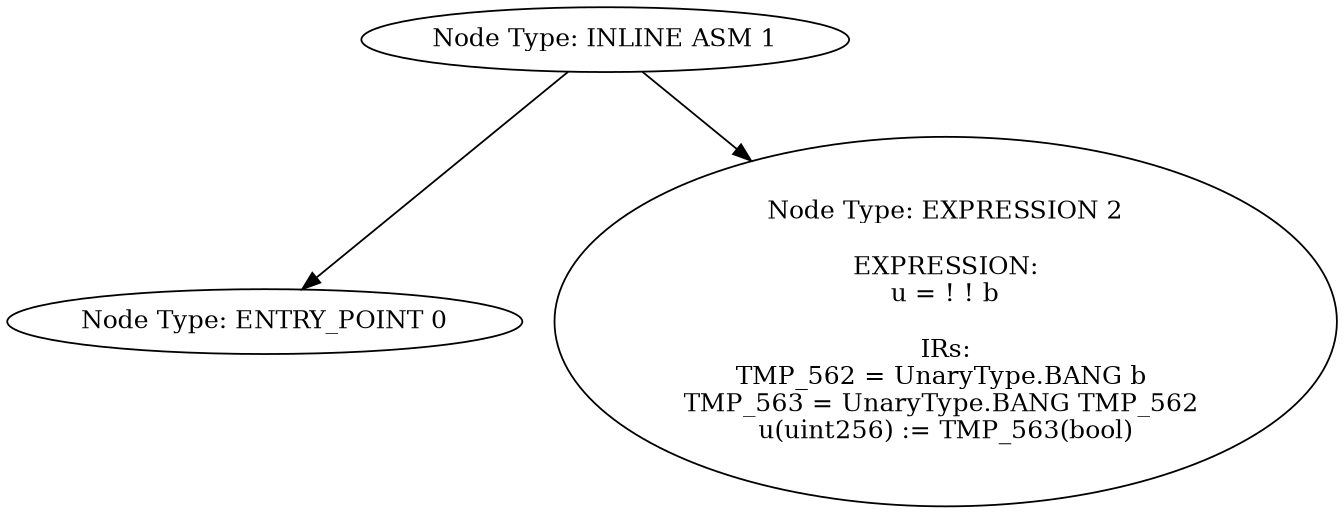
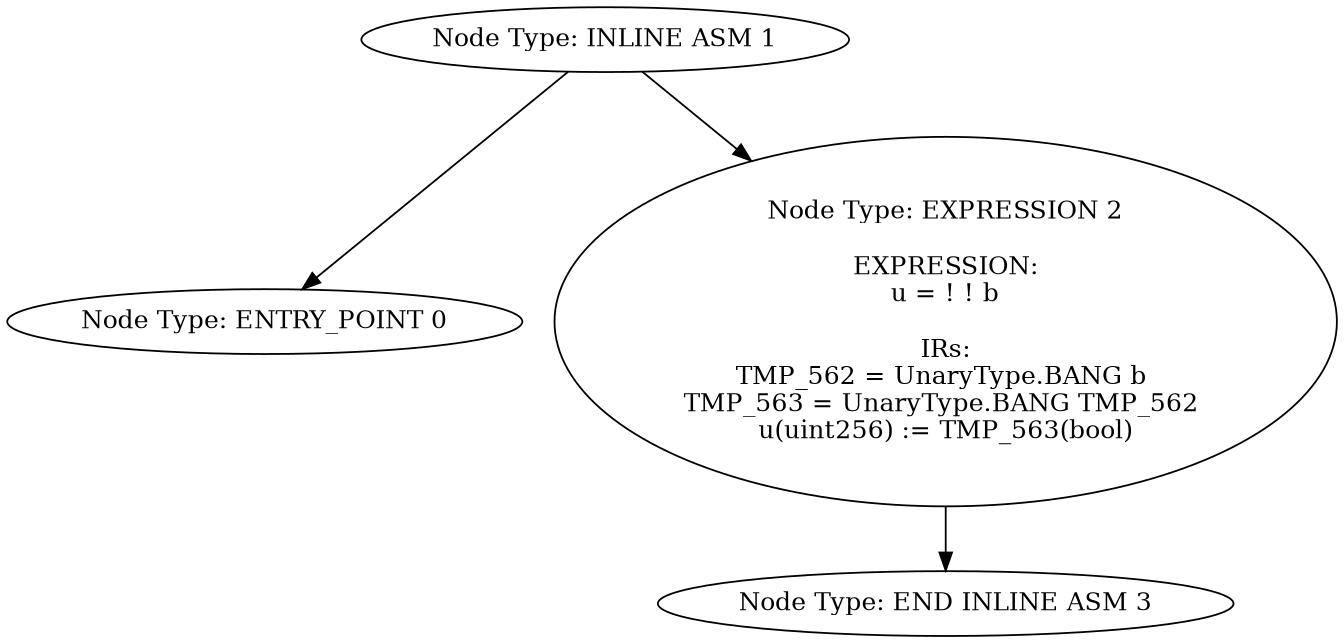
none -> (946, 604)
